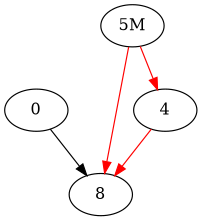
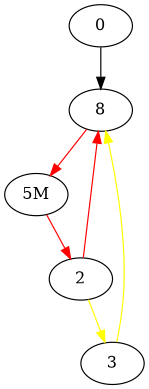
(118, 104) -> (72, 148)
(165, 110) -> (81, 279)
none -> (113, 363)
